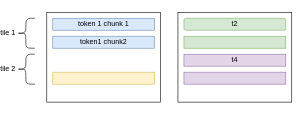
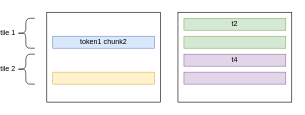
(104, 24) -> none
(235, 24) -> (235, 24)
